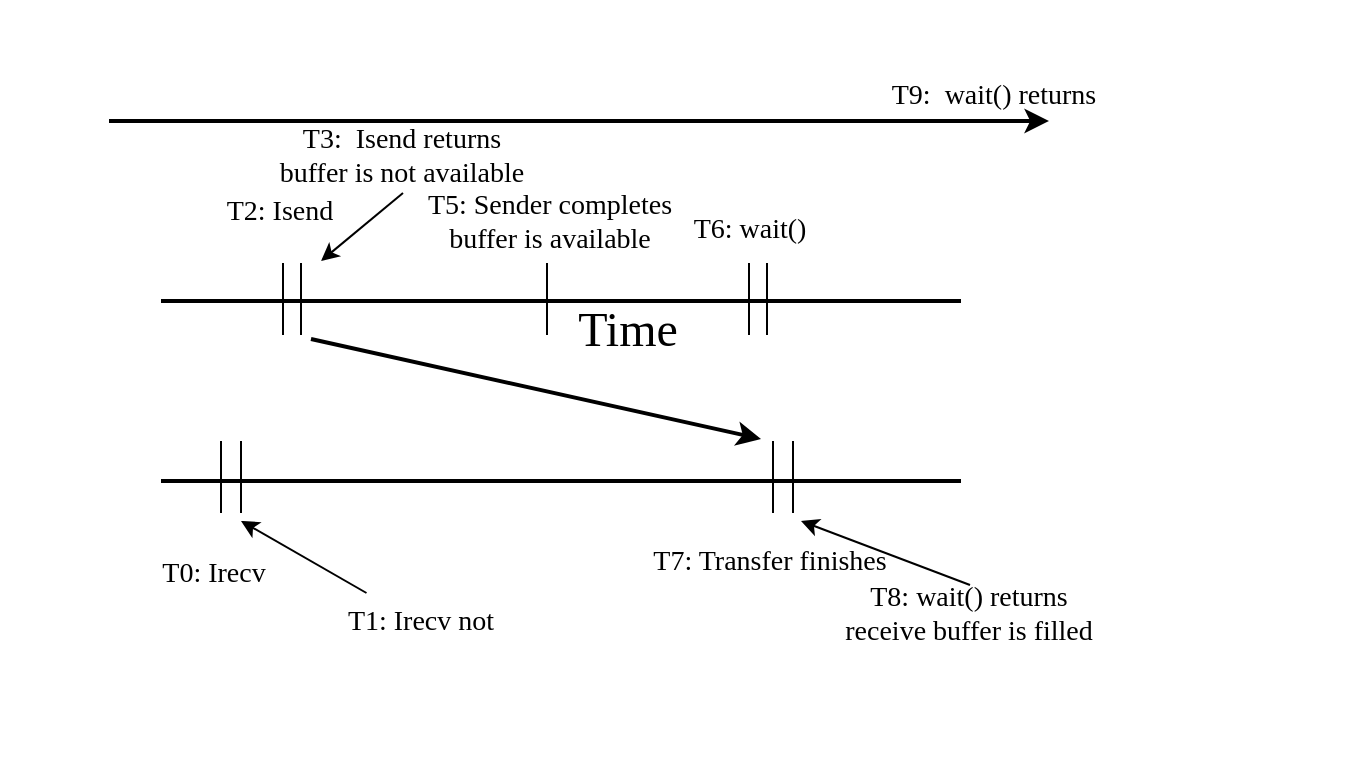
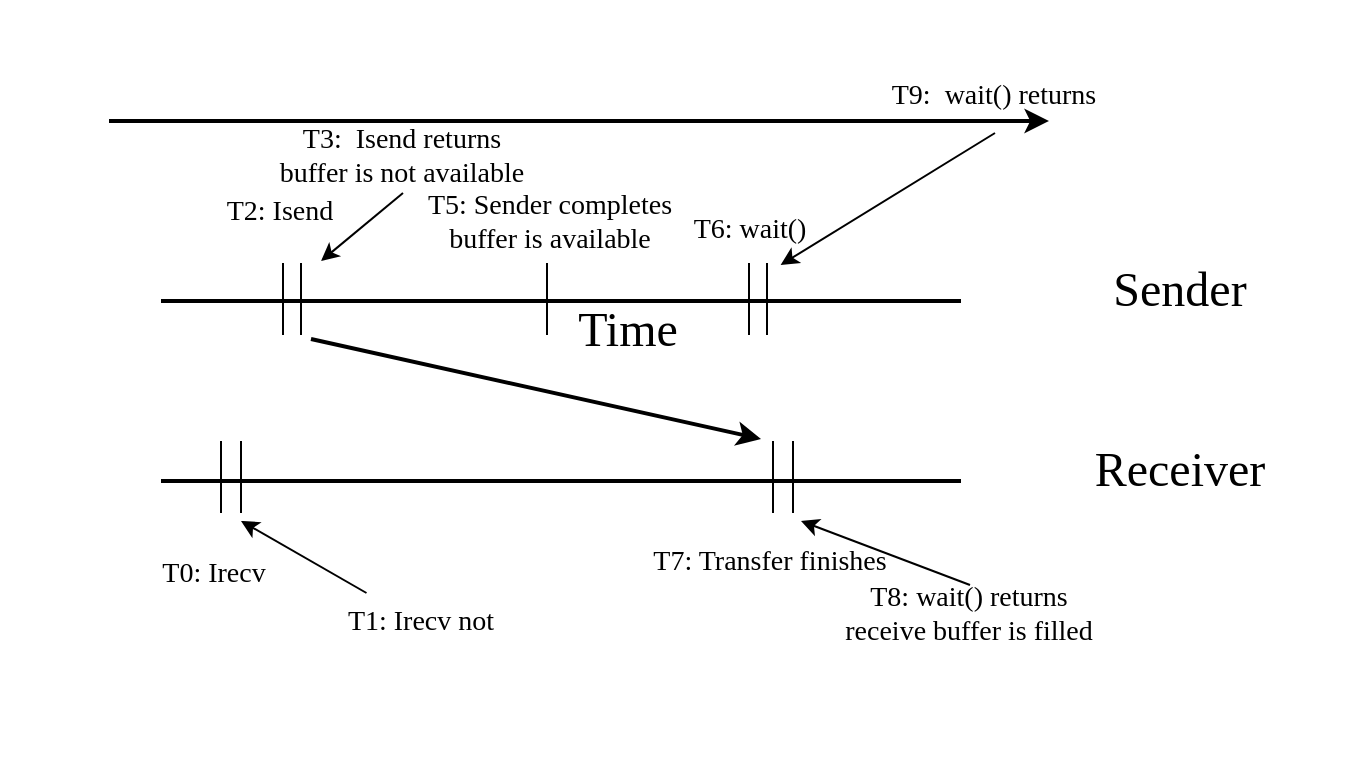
none -> (893, 196)
none -> (1181, 291)
none -> (1181, 471)
